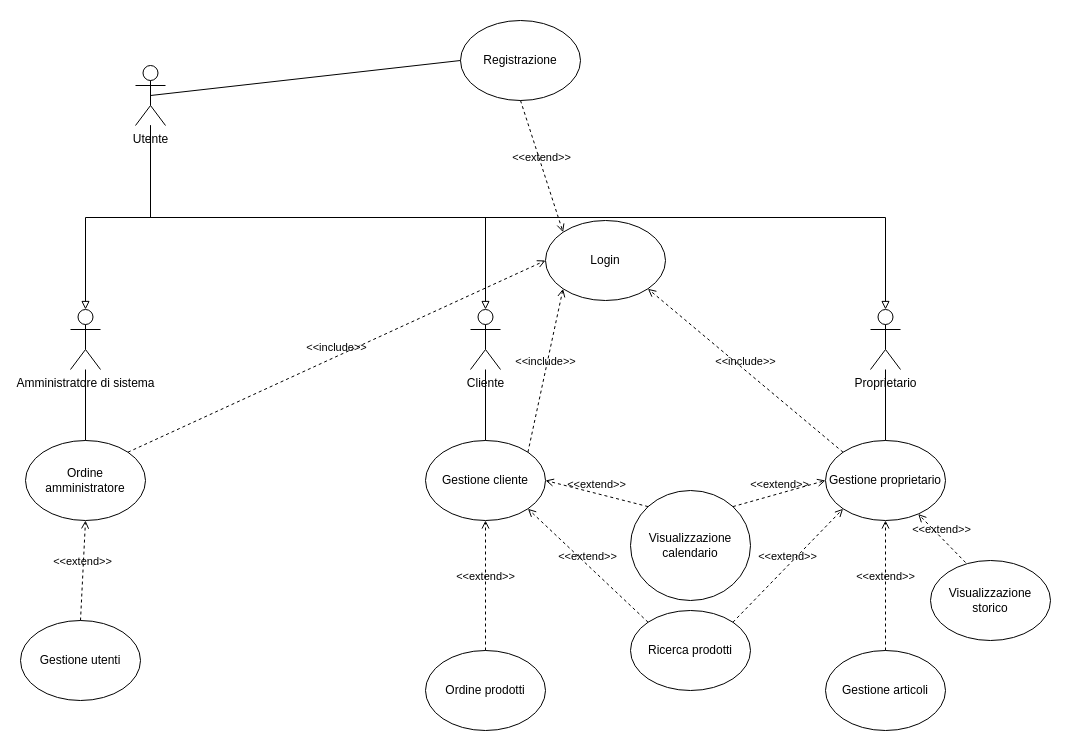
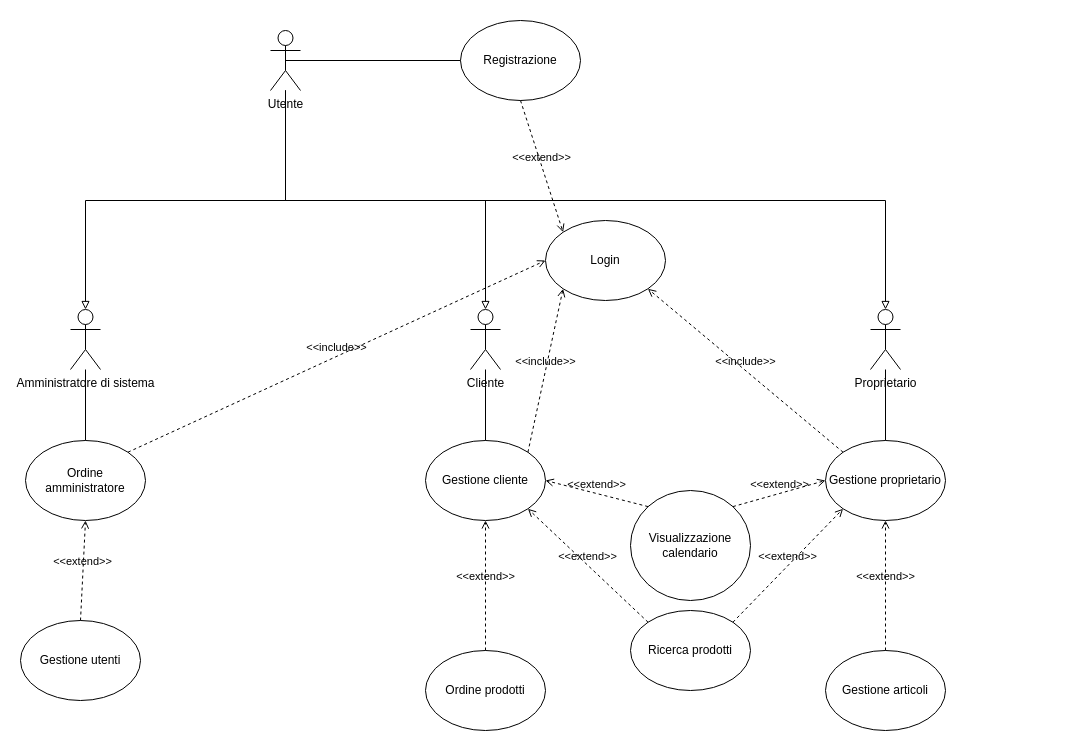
(151, 96) -> (286, 61)
(943, 539) -> none
(991, 601) -> none
